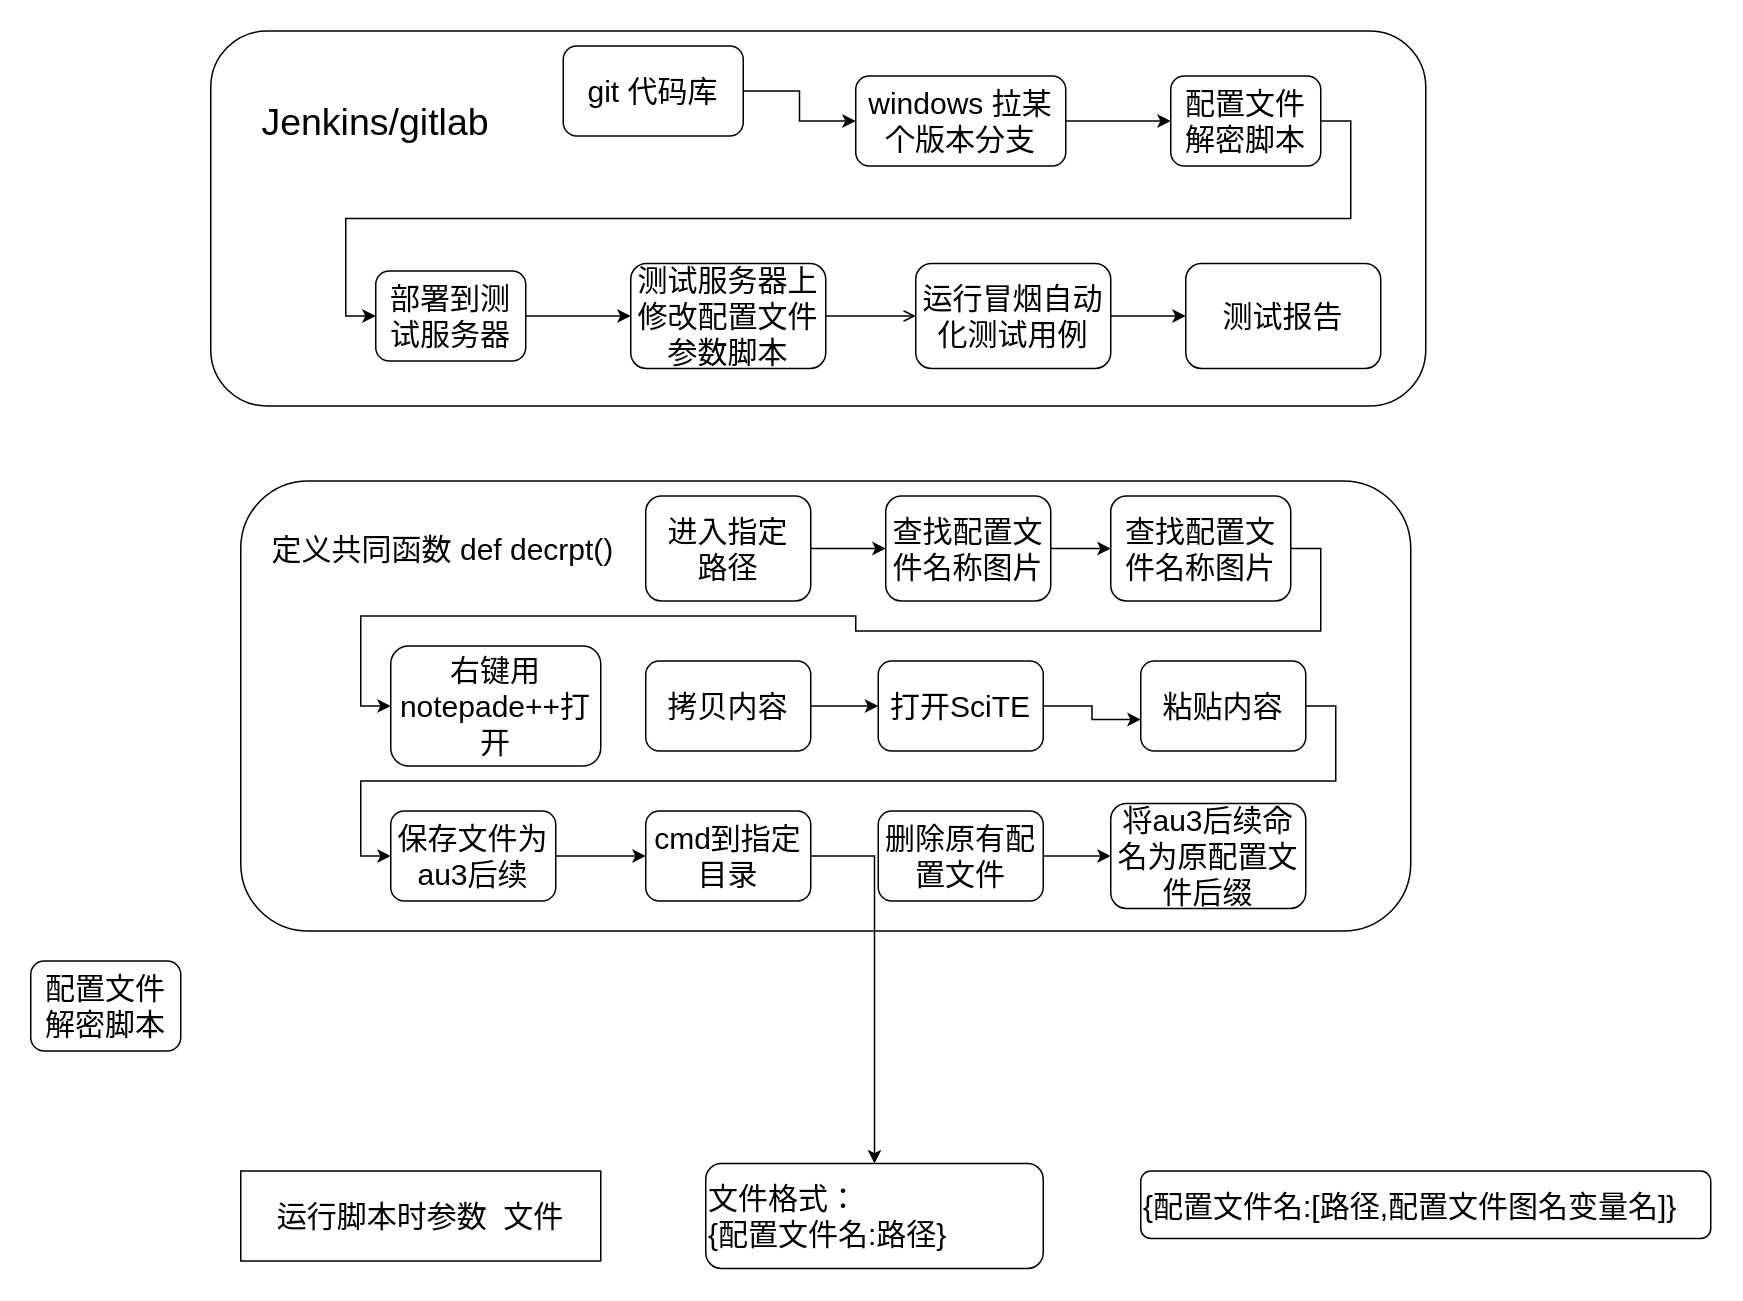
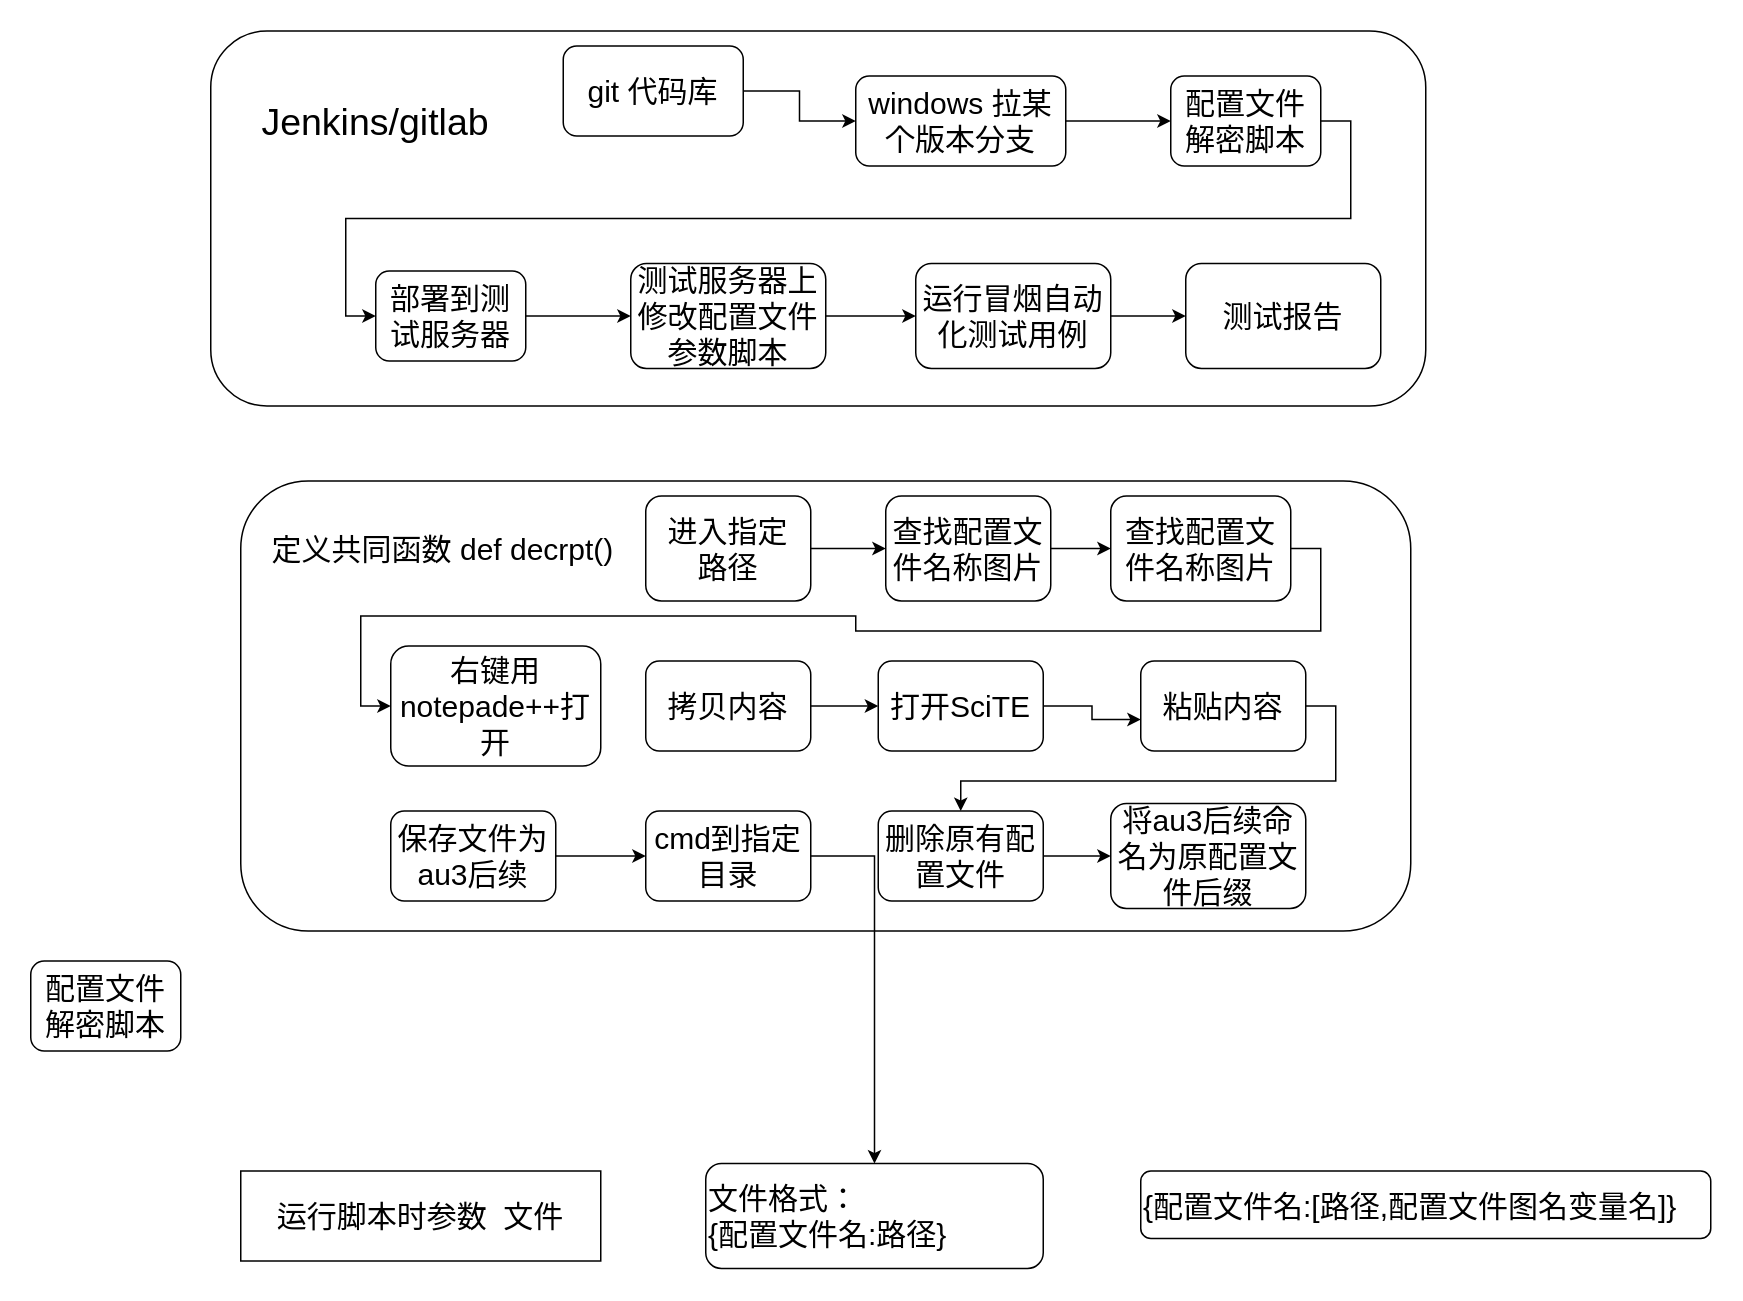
(906, 316) -> (904, 316)
(615, 781) -> (961, 790)
